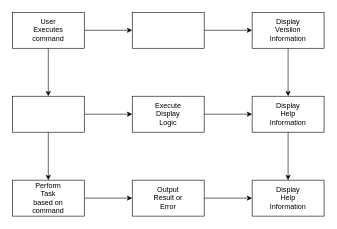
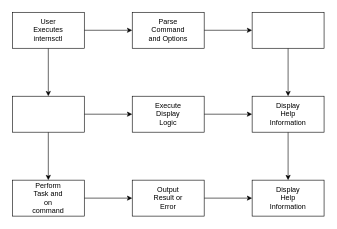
(48, 30) -> (48, 30)
none -> (168, 30)
(288, 30) -> none
(48, 198) -> (48, 198)
